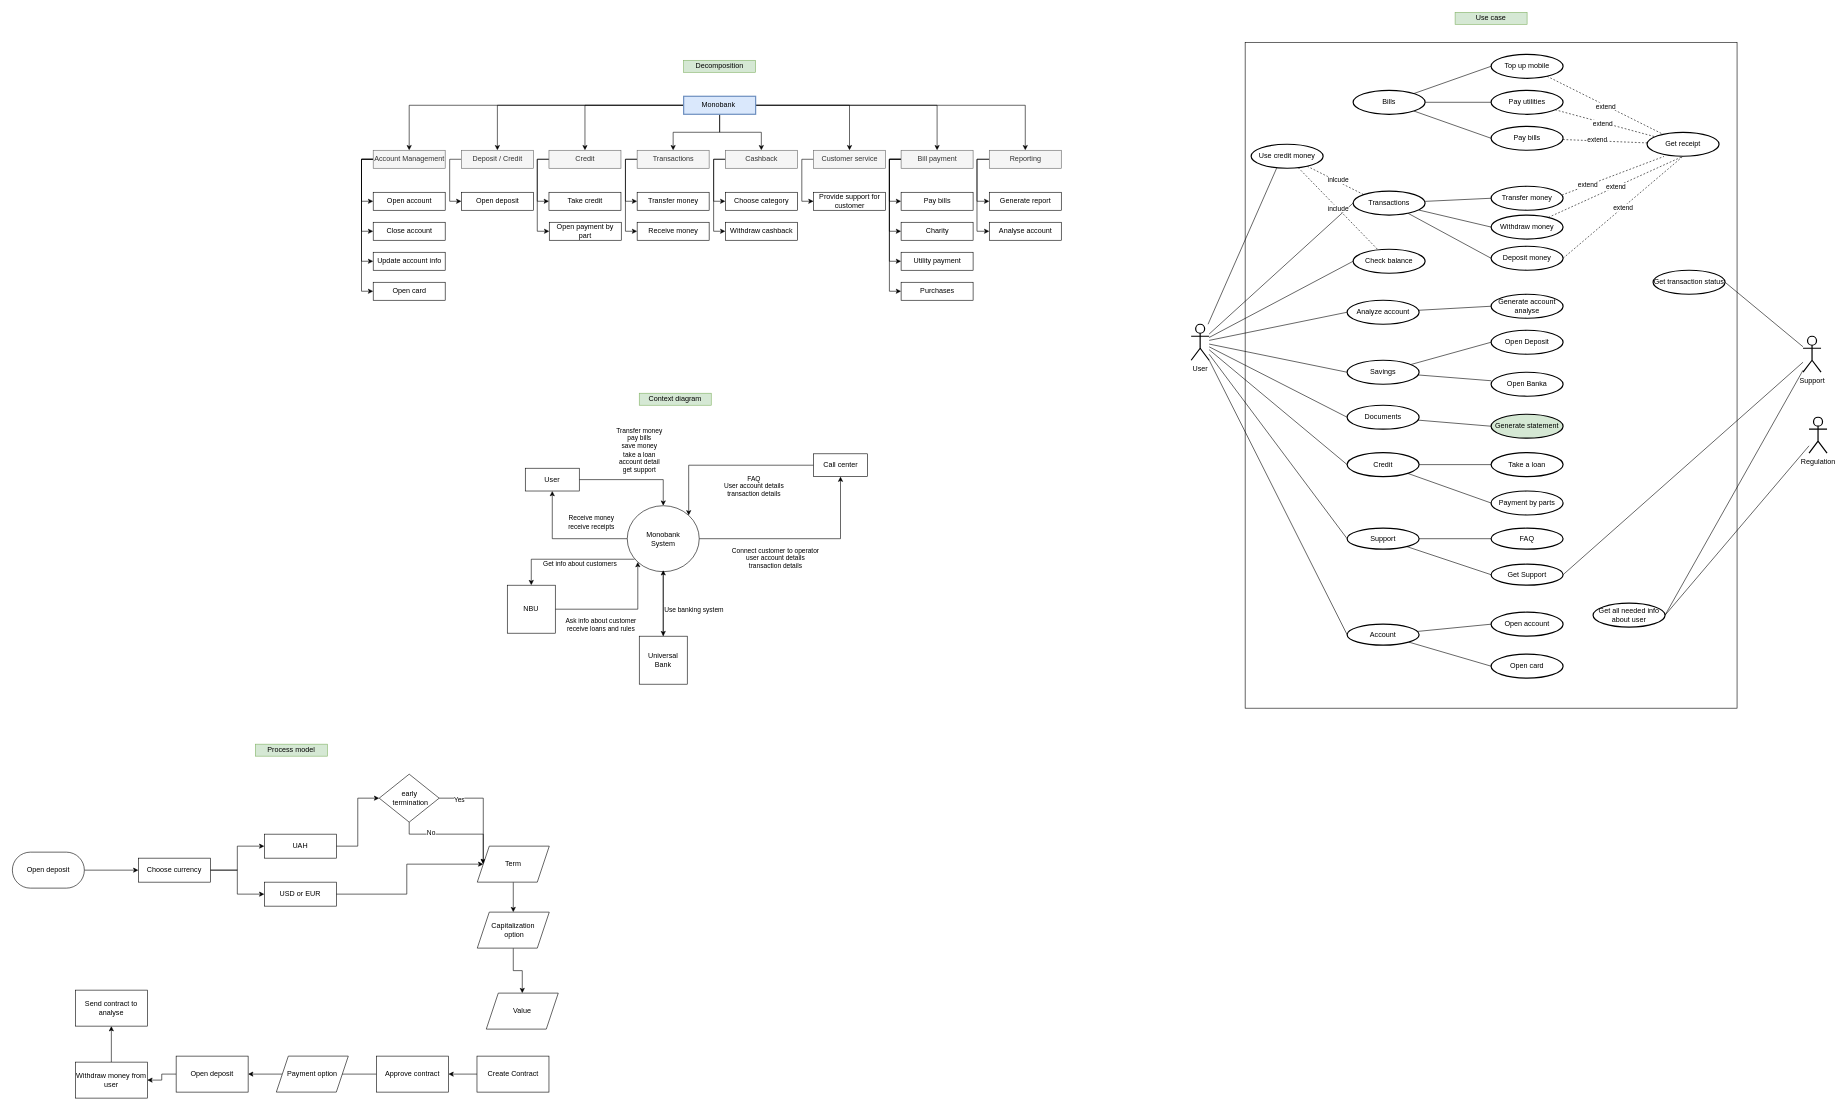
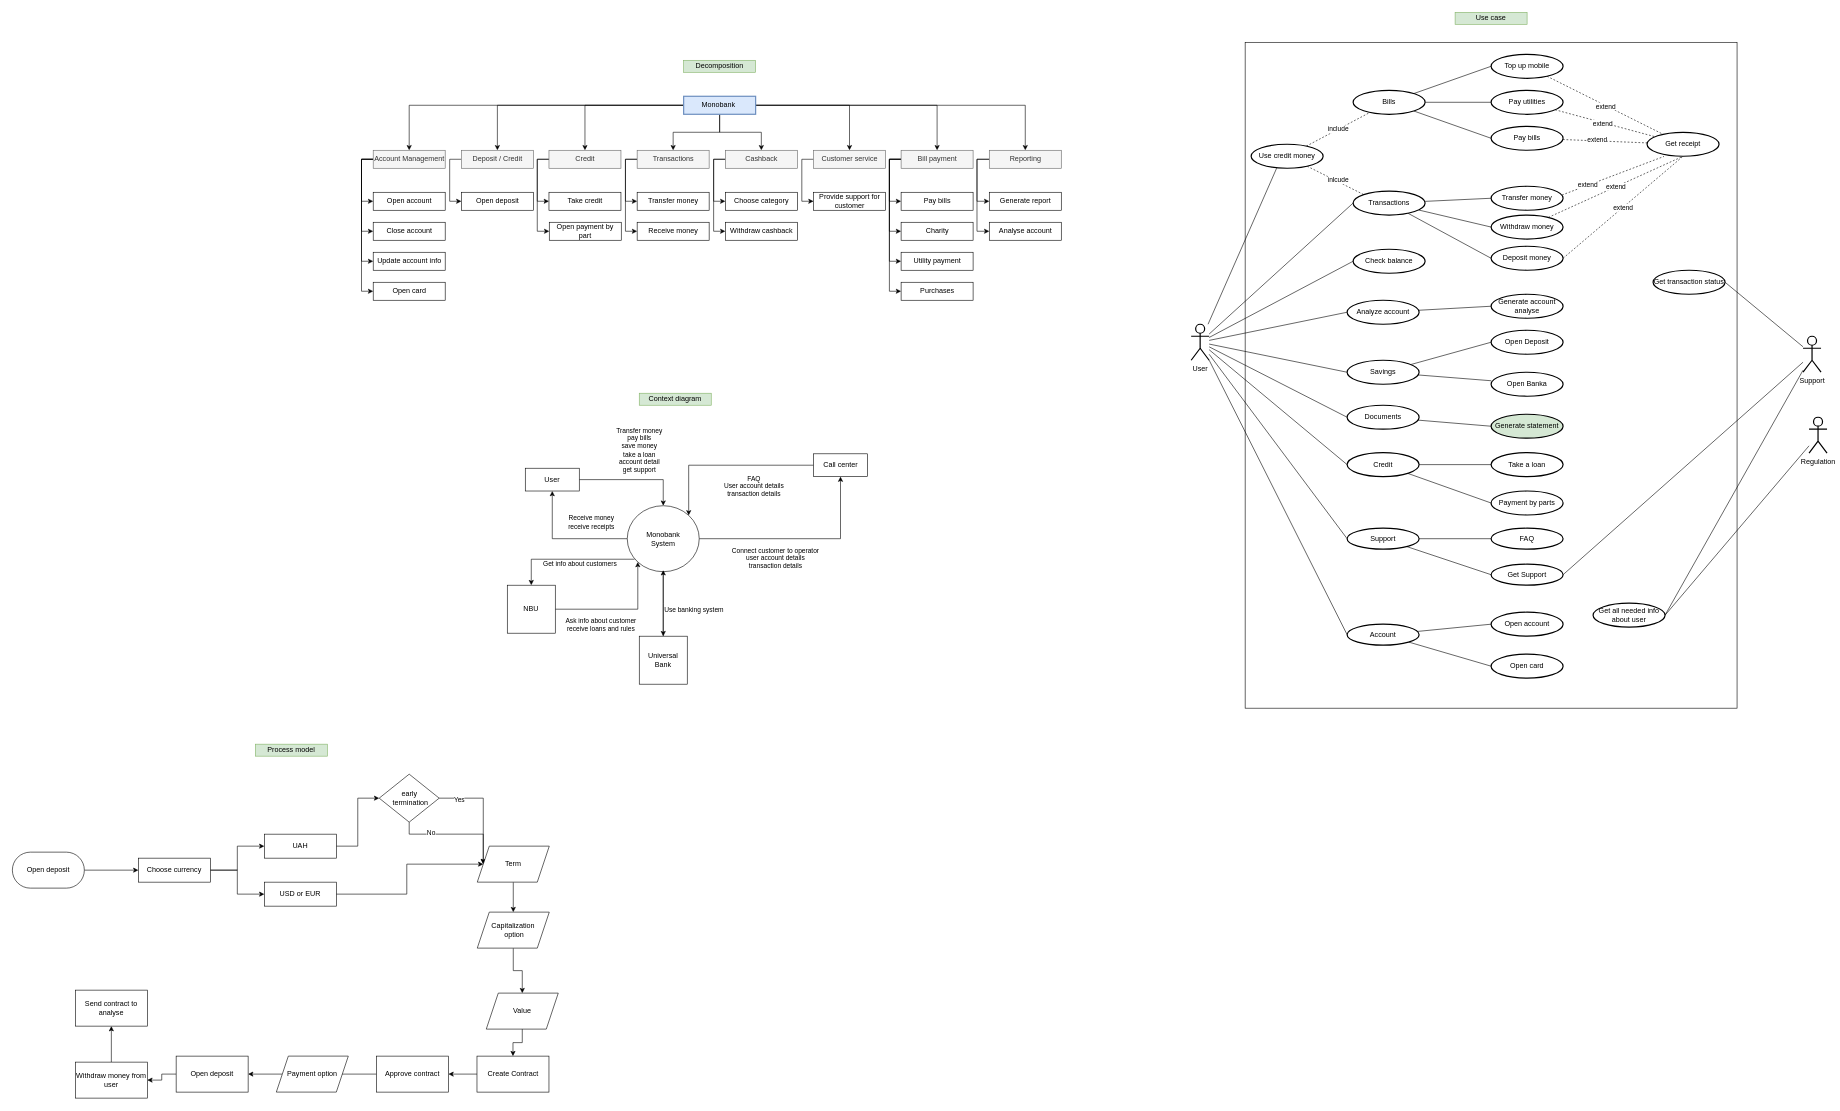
(1334, 204) -> (1338, 130)
none -> (515, 1043)
